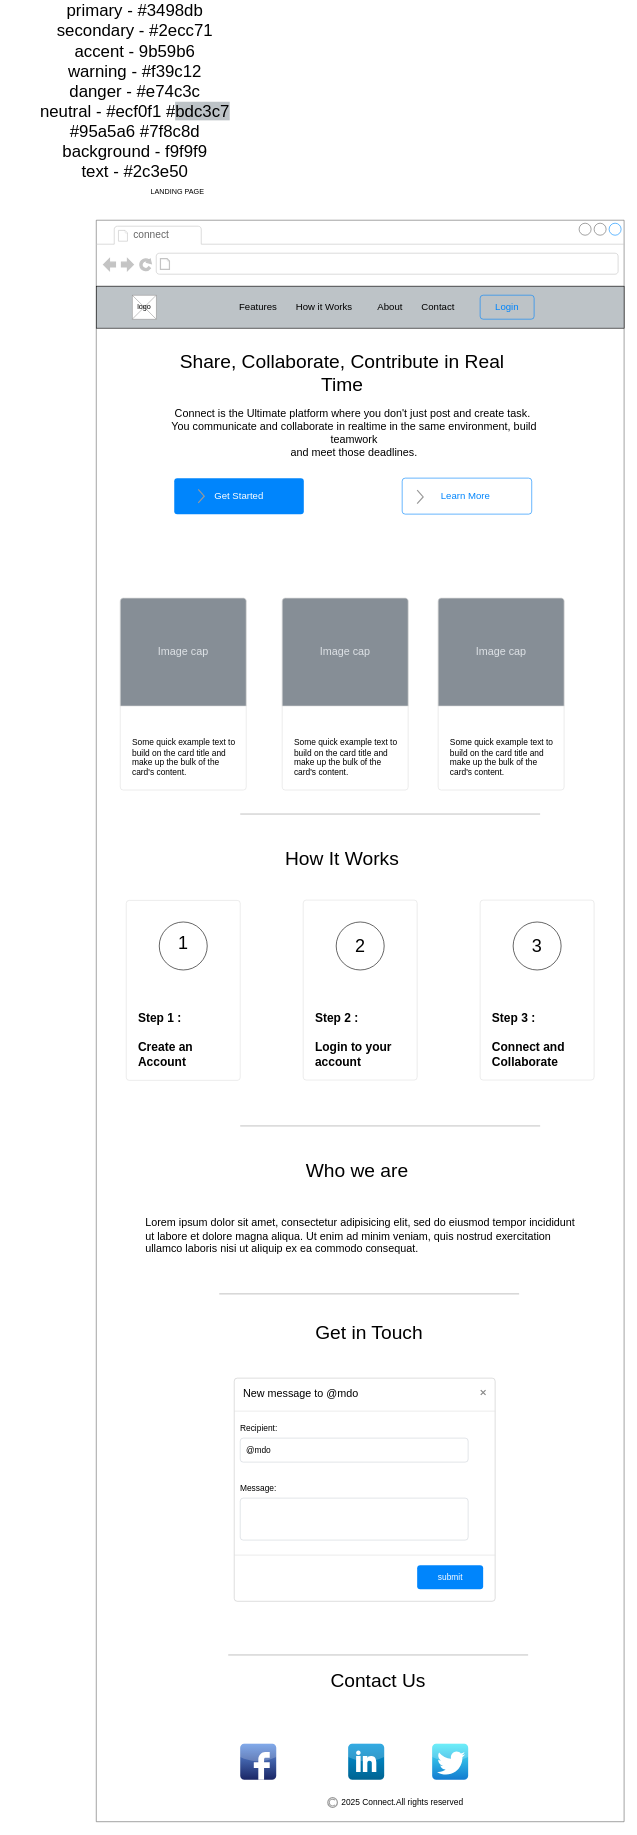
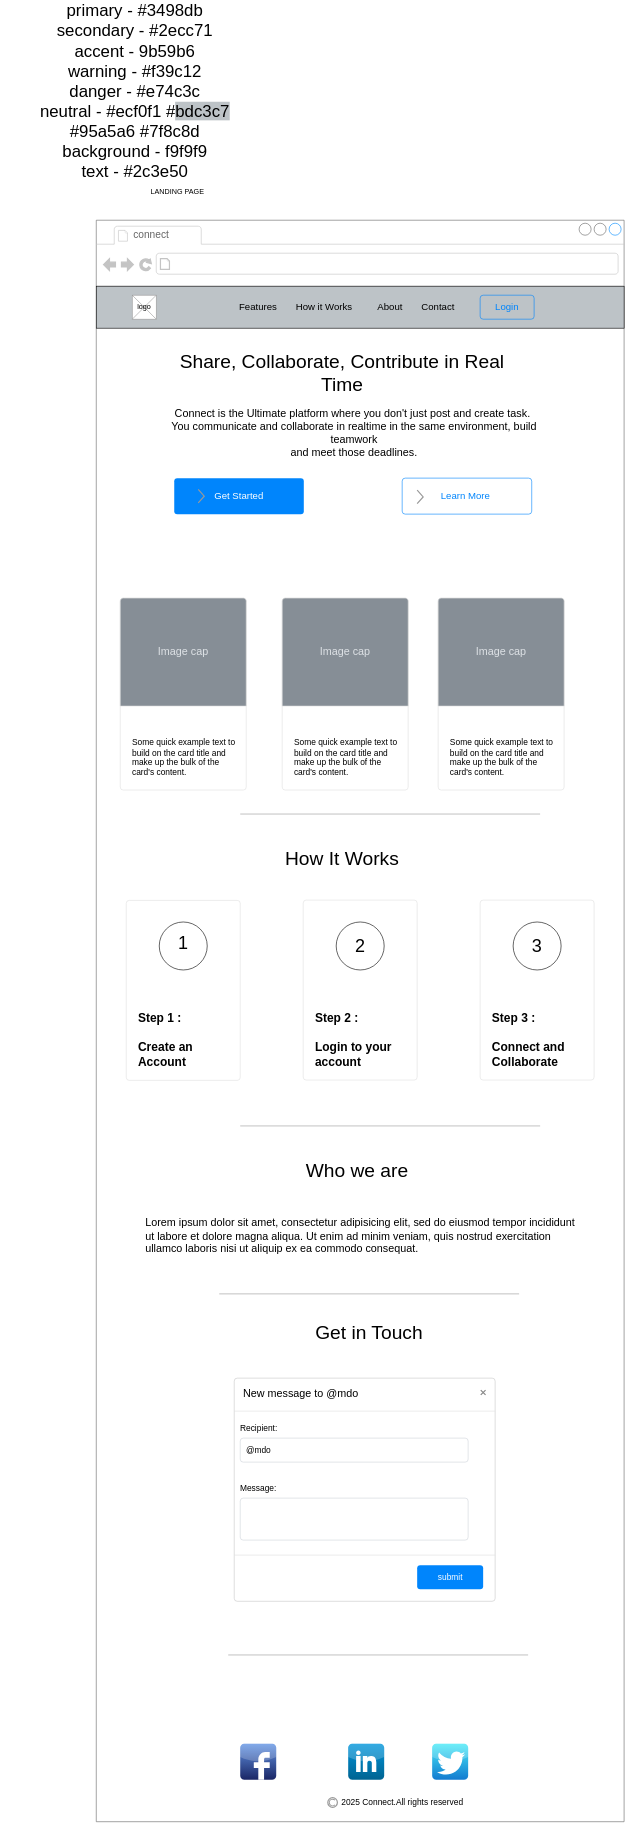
(378, 1681) -> none
